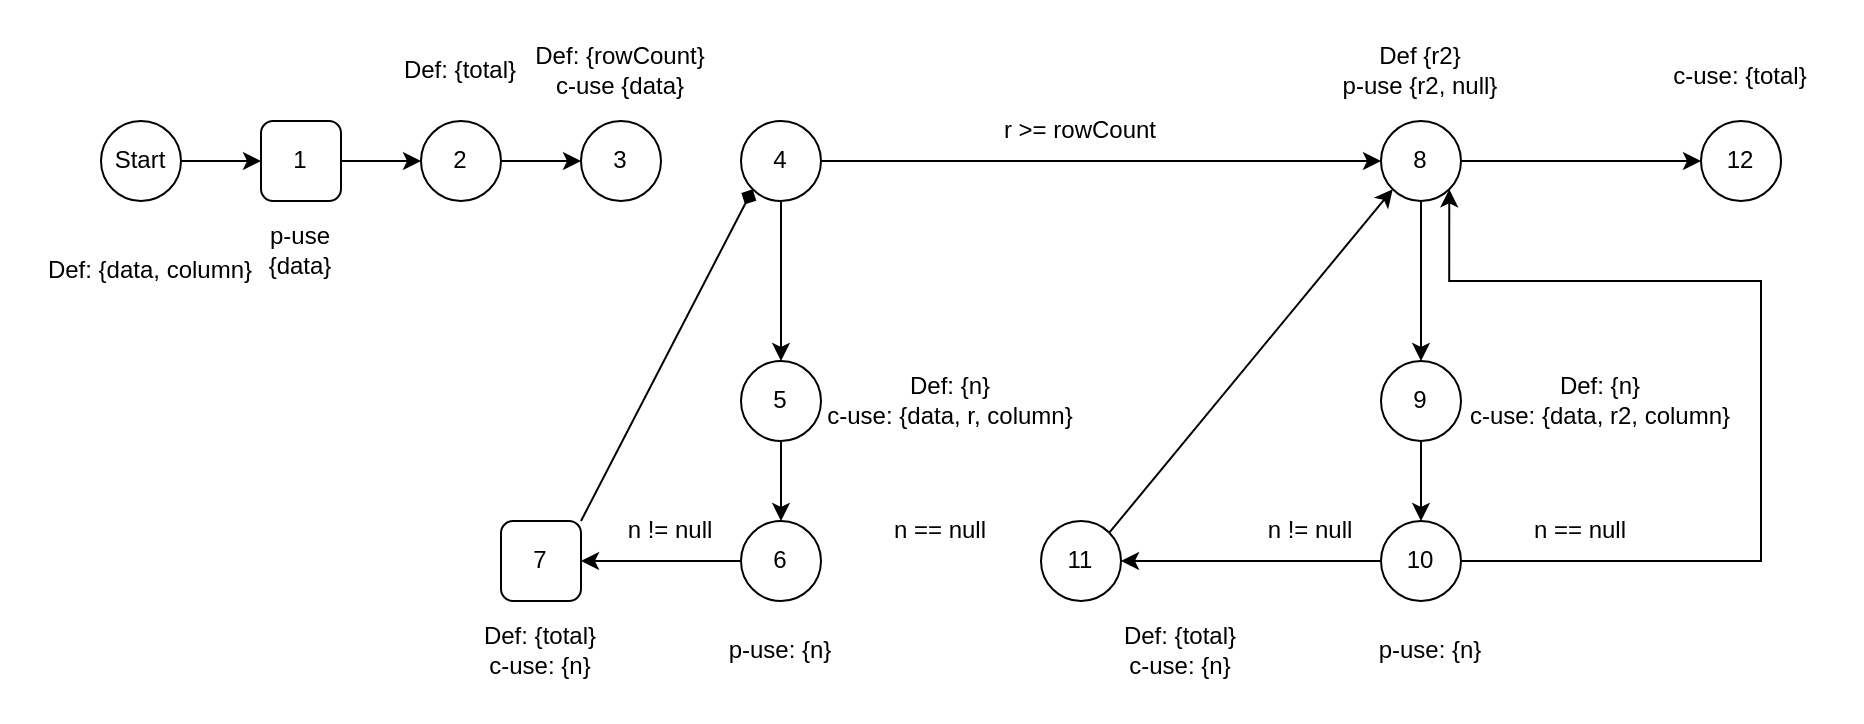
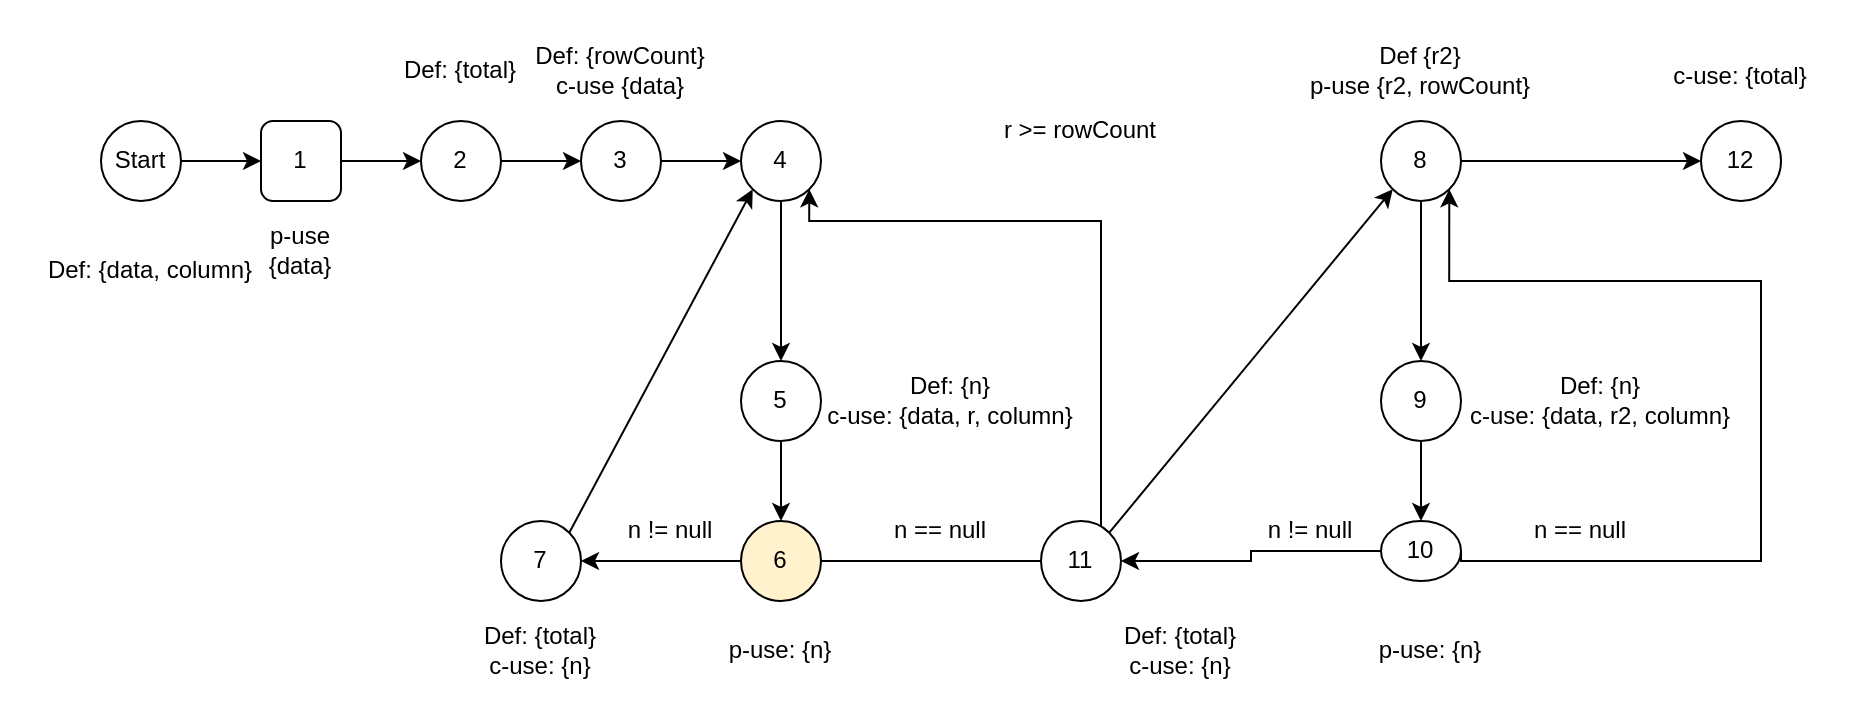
(1421, 71) -> (1421, 71)
none -> (694, 161)
(1094, 161) -> none
(745, 204) -> (745, 203)
none -> (1100, 221)
(541, 561) -> (541, 561)
(781, 561) -> (781, 561)
(1421, 561) -> (1421, 551)
